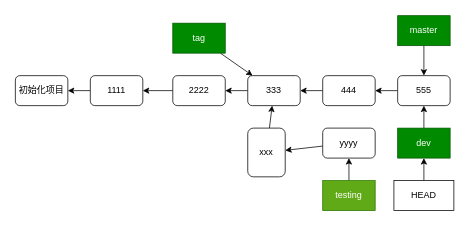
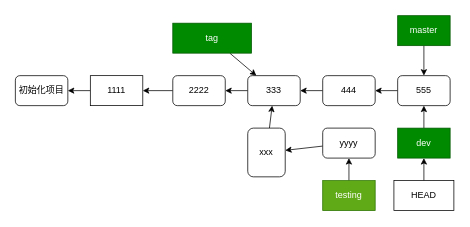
(199, 38) -> (212, 38)
(117, 90) -> (117, 90)
